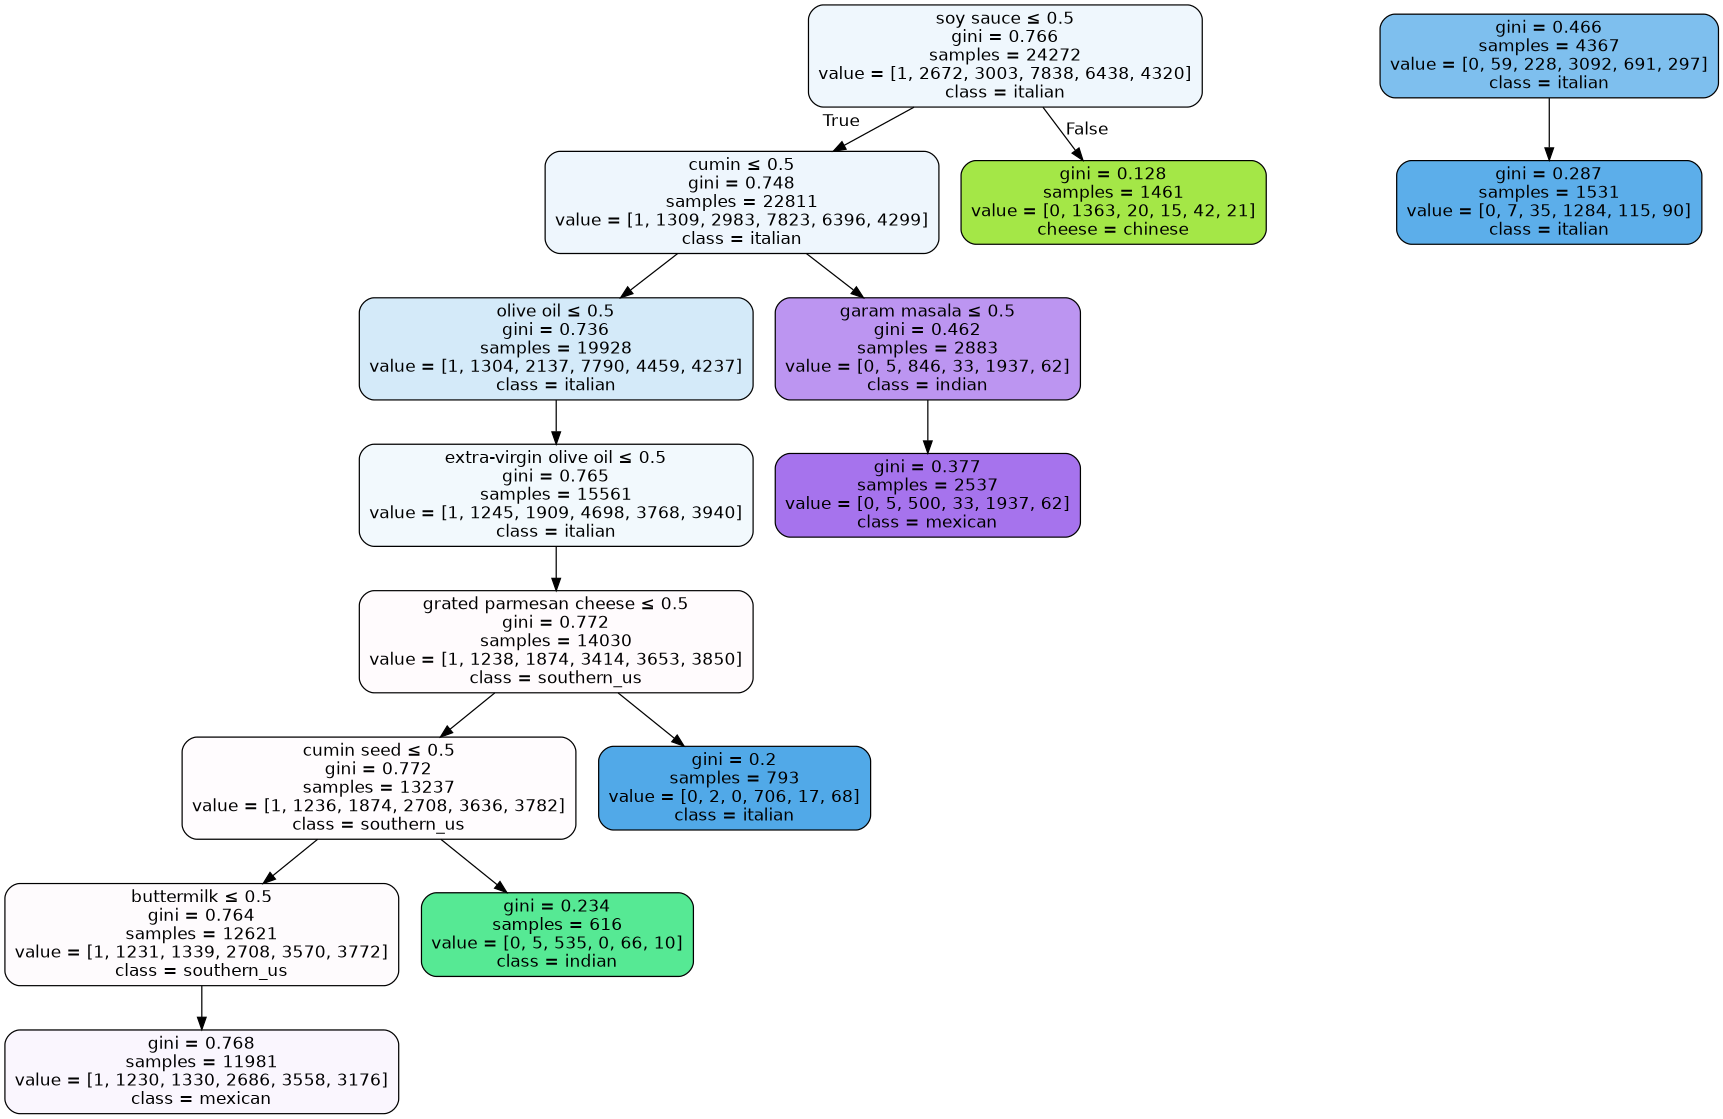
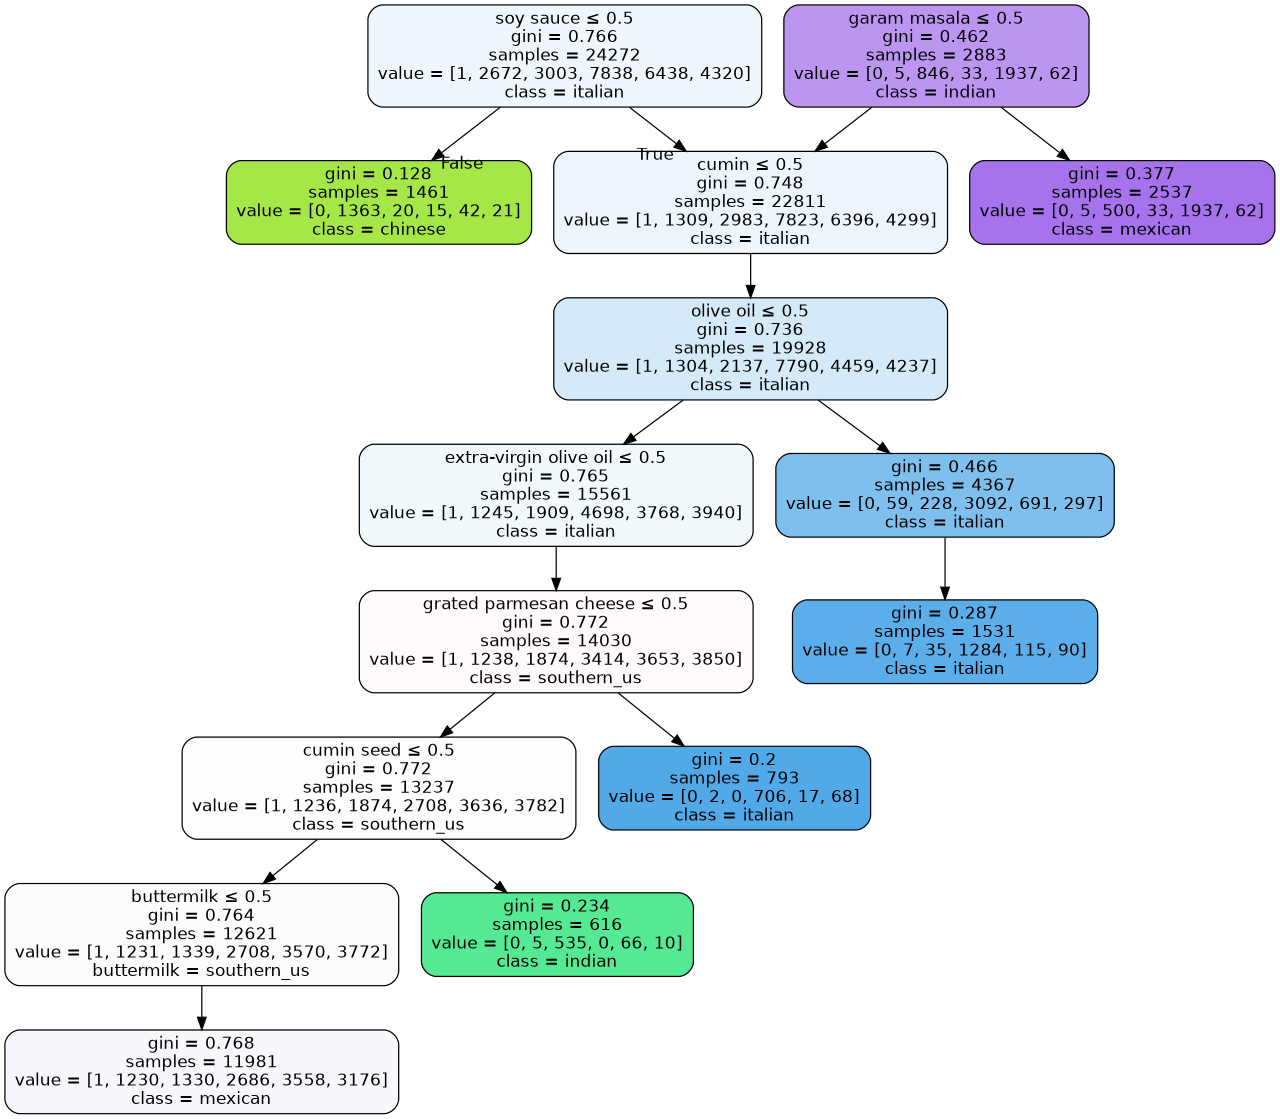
(1114, 229) -> (379, 229)
(830, 272) -> (849, 125)
none -> (849, 423)
(202, 971) -> (202, 971)
